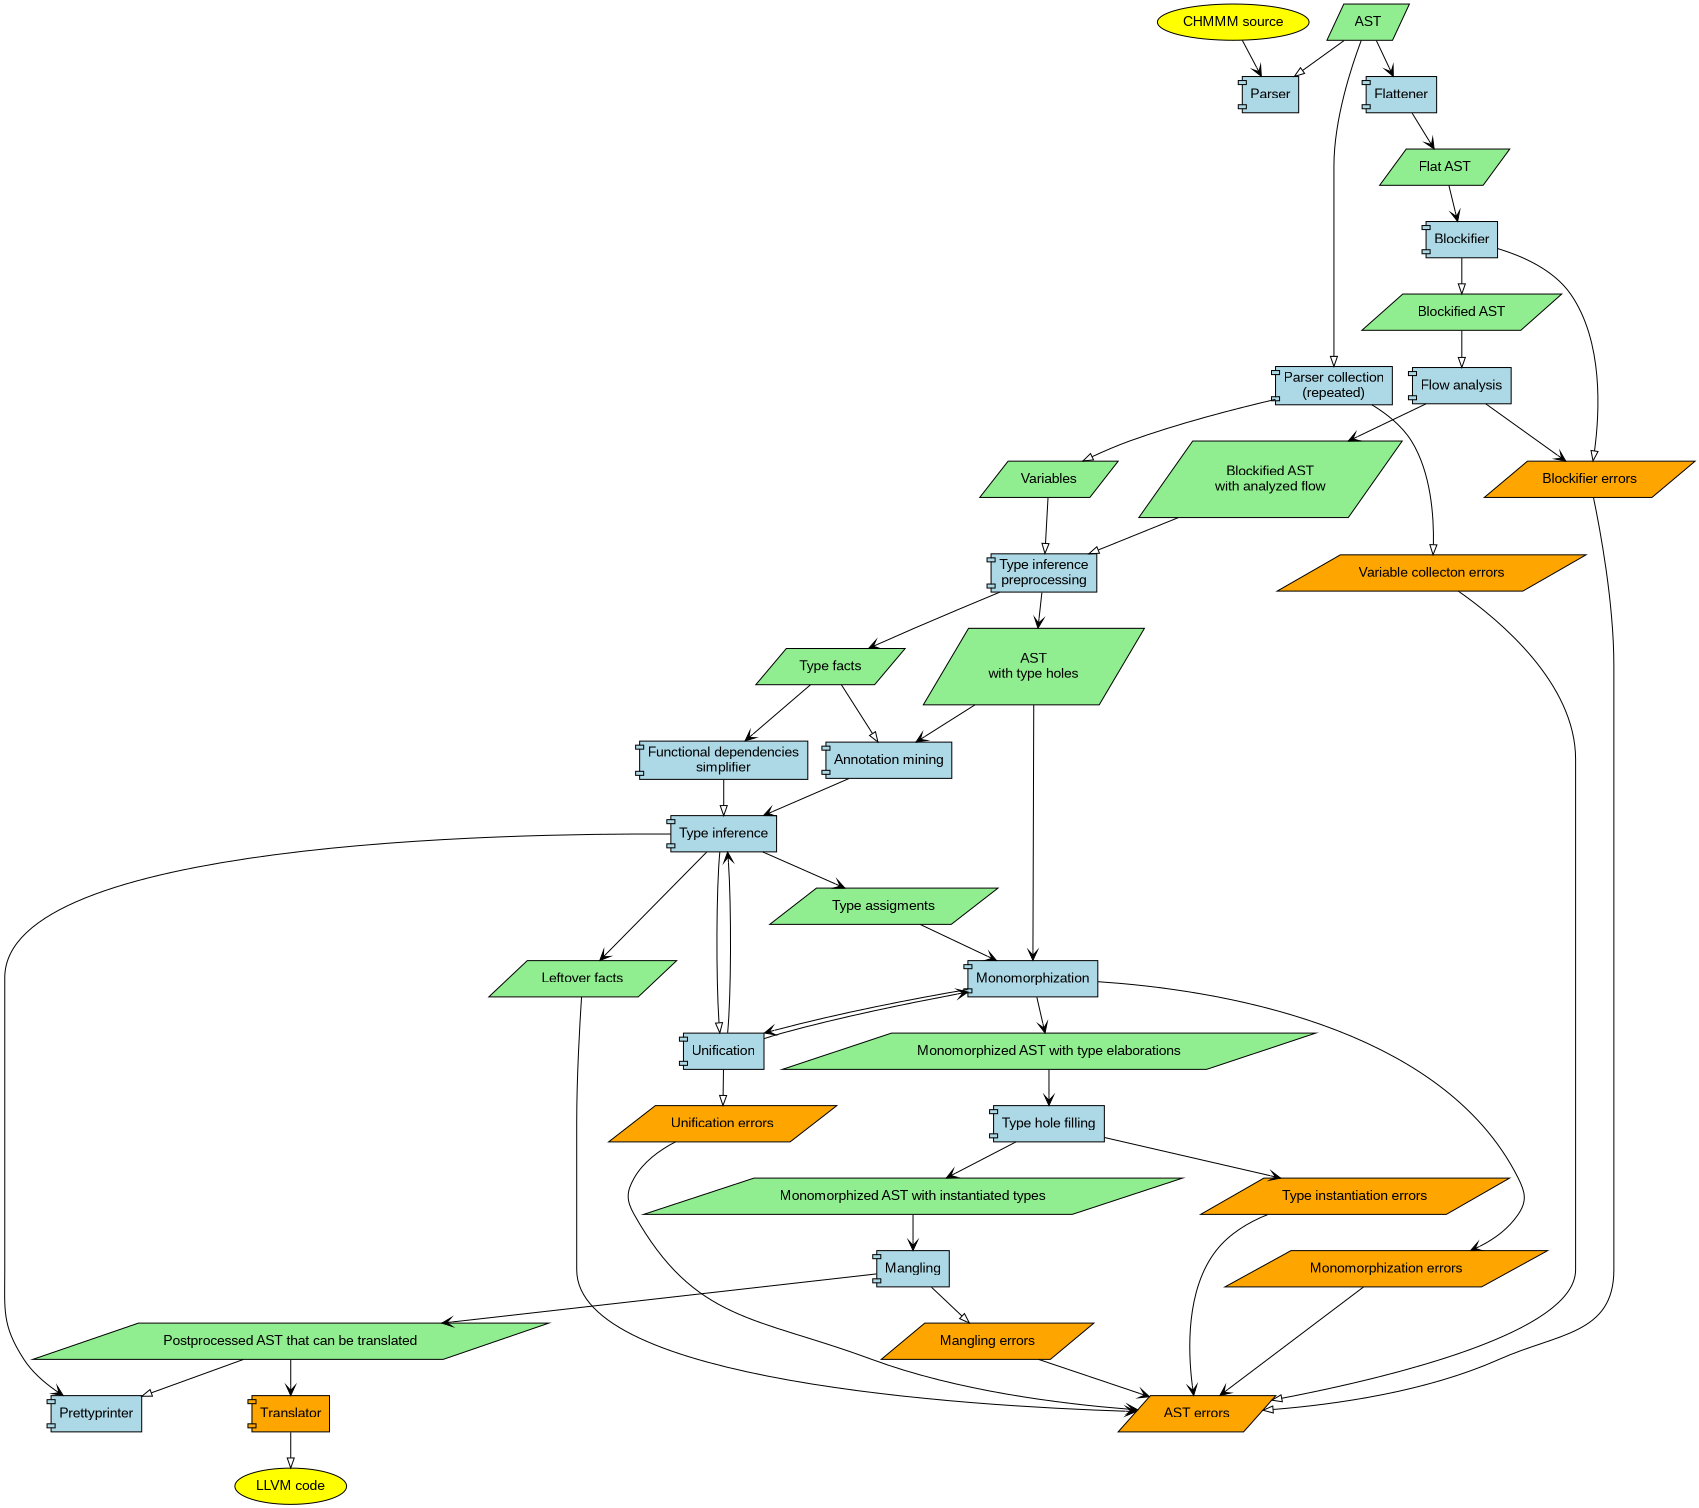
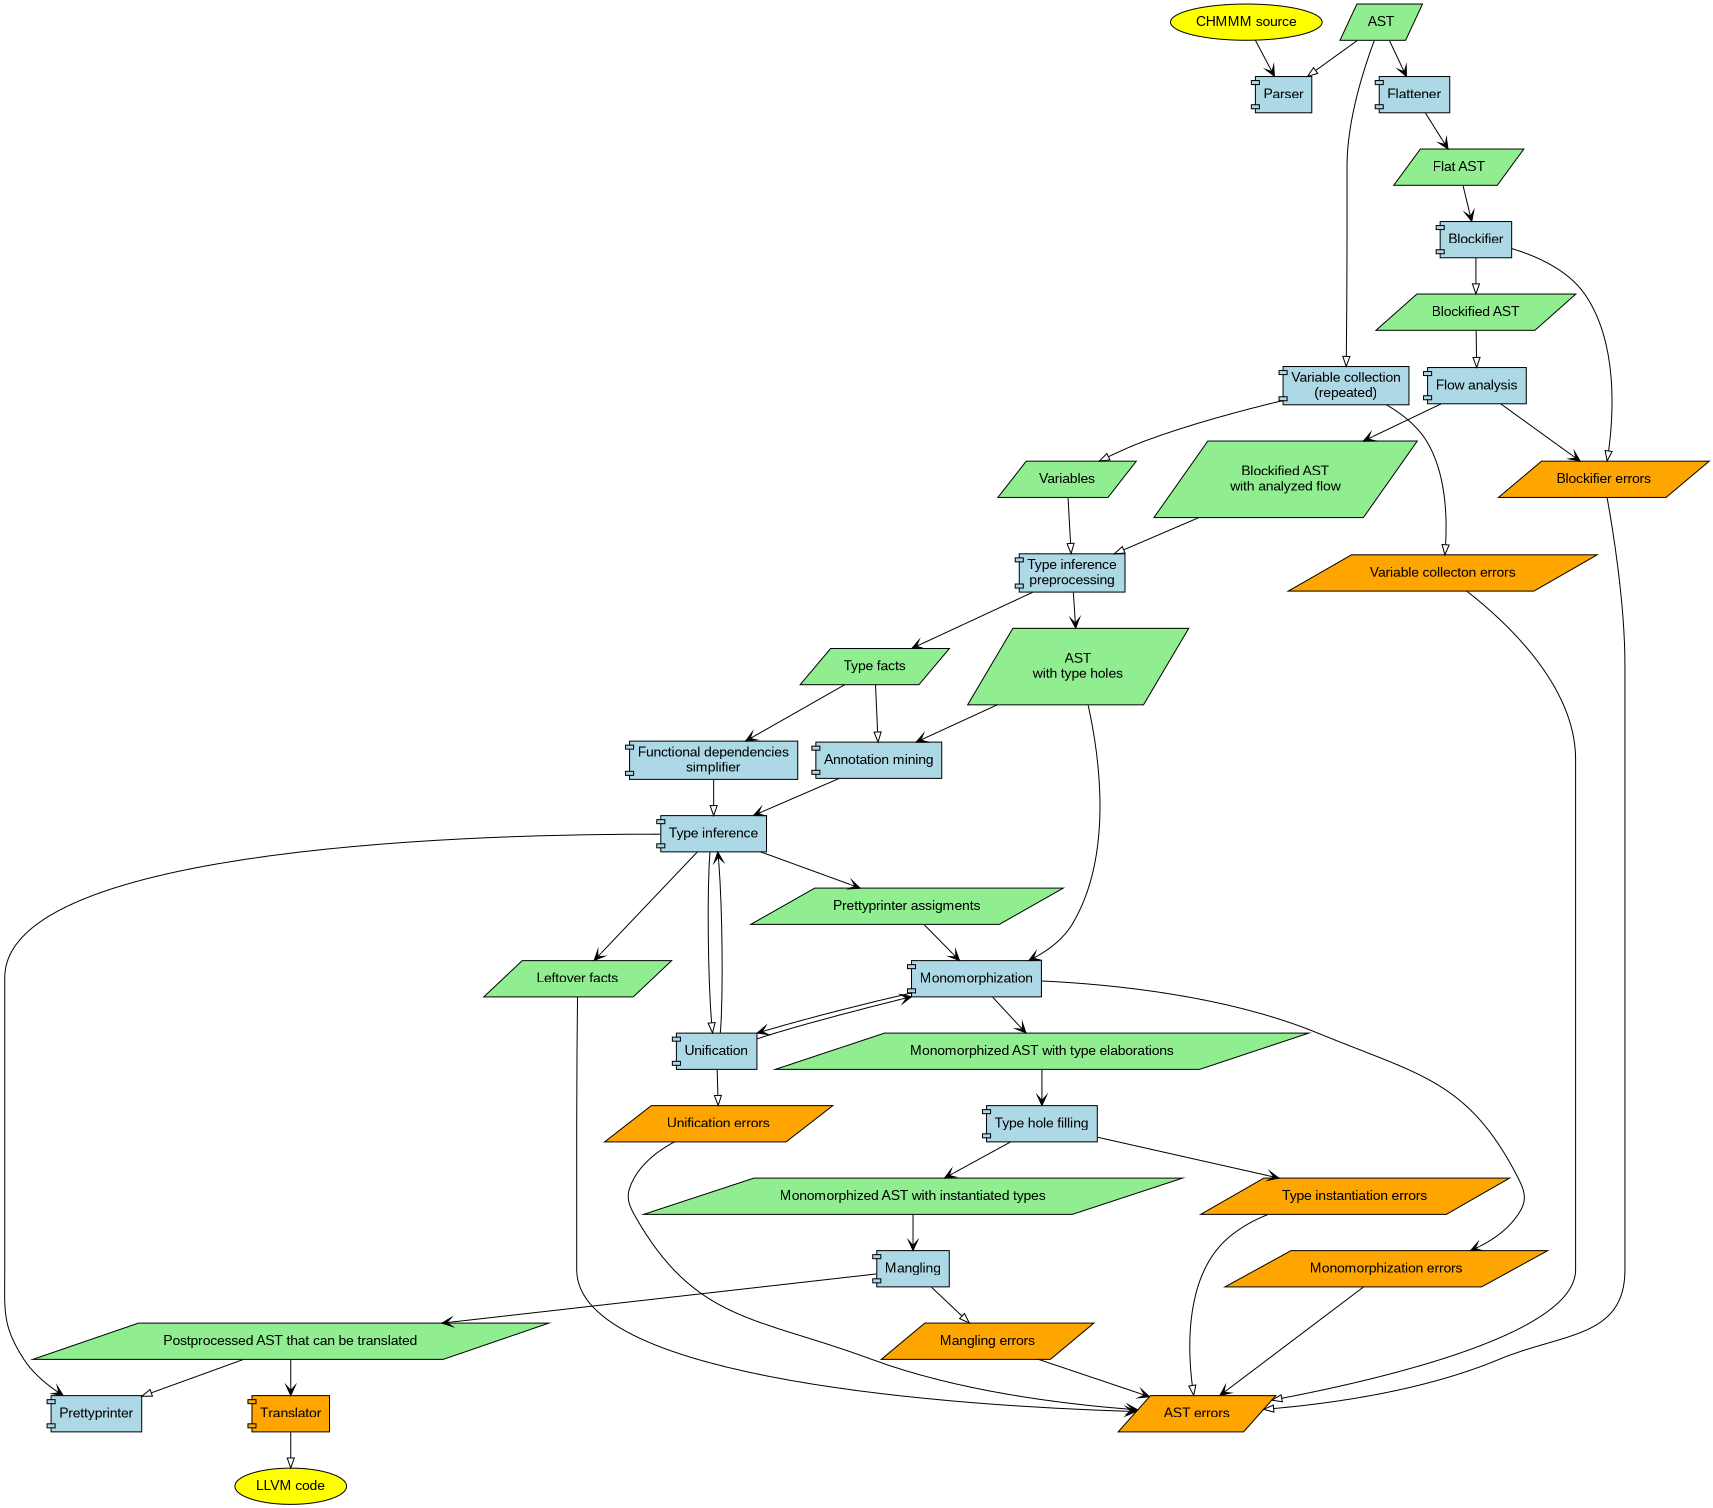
(1334, 386) -> (1346, 386)
(884, 906) -> (907, 906)
(1199, 1284) -> (1199, 1284)
